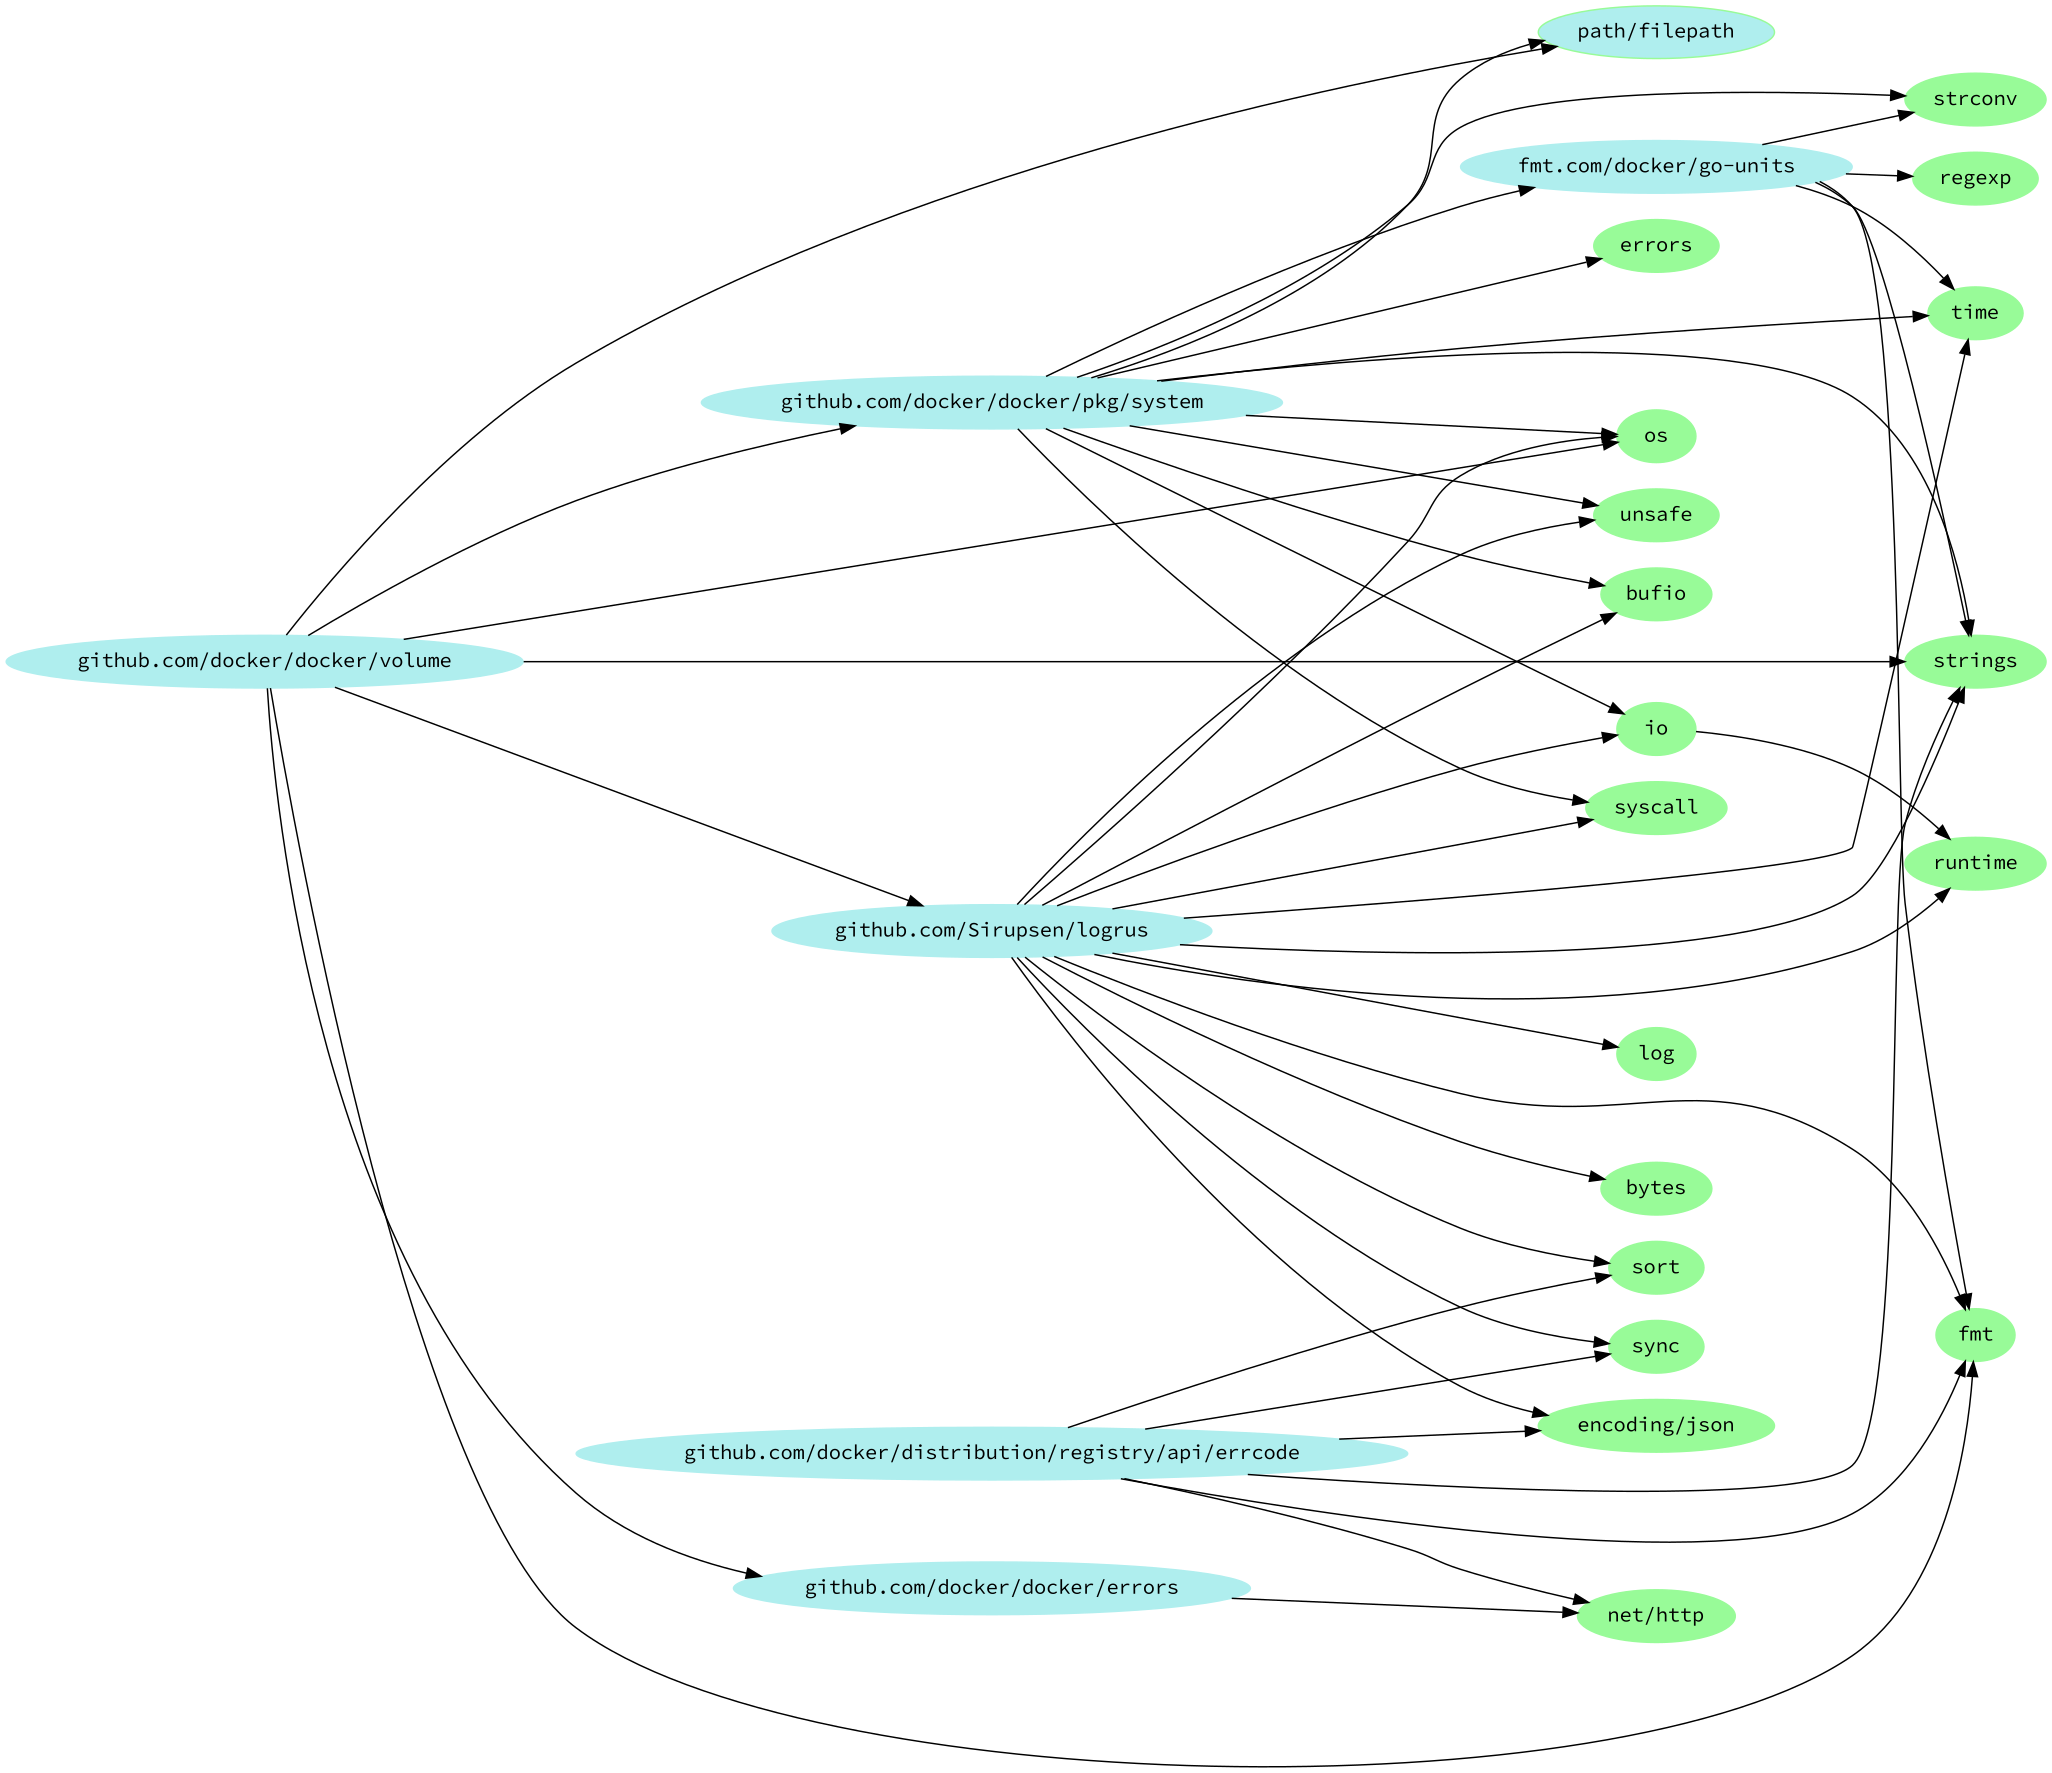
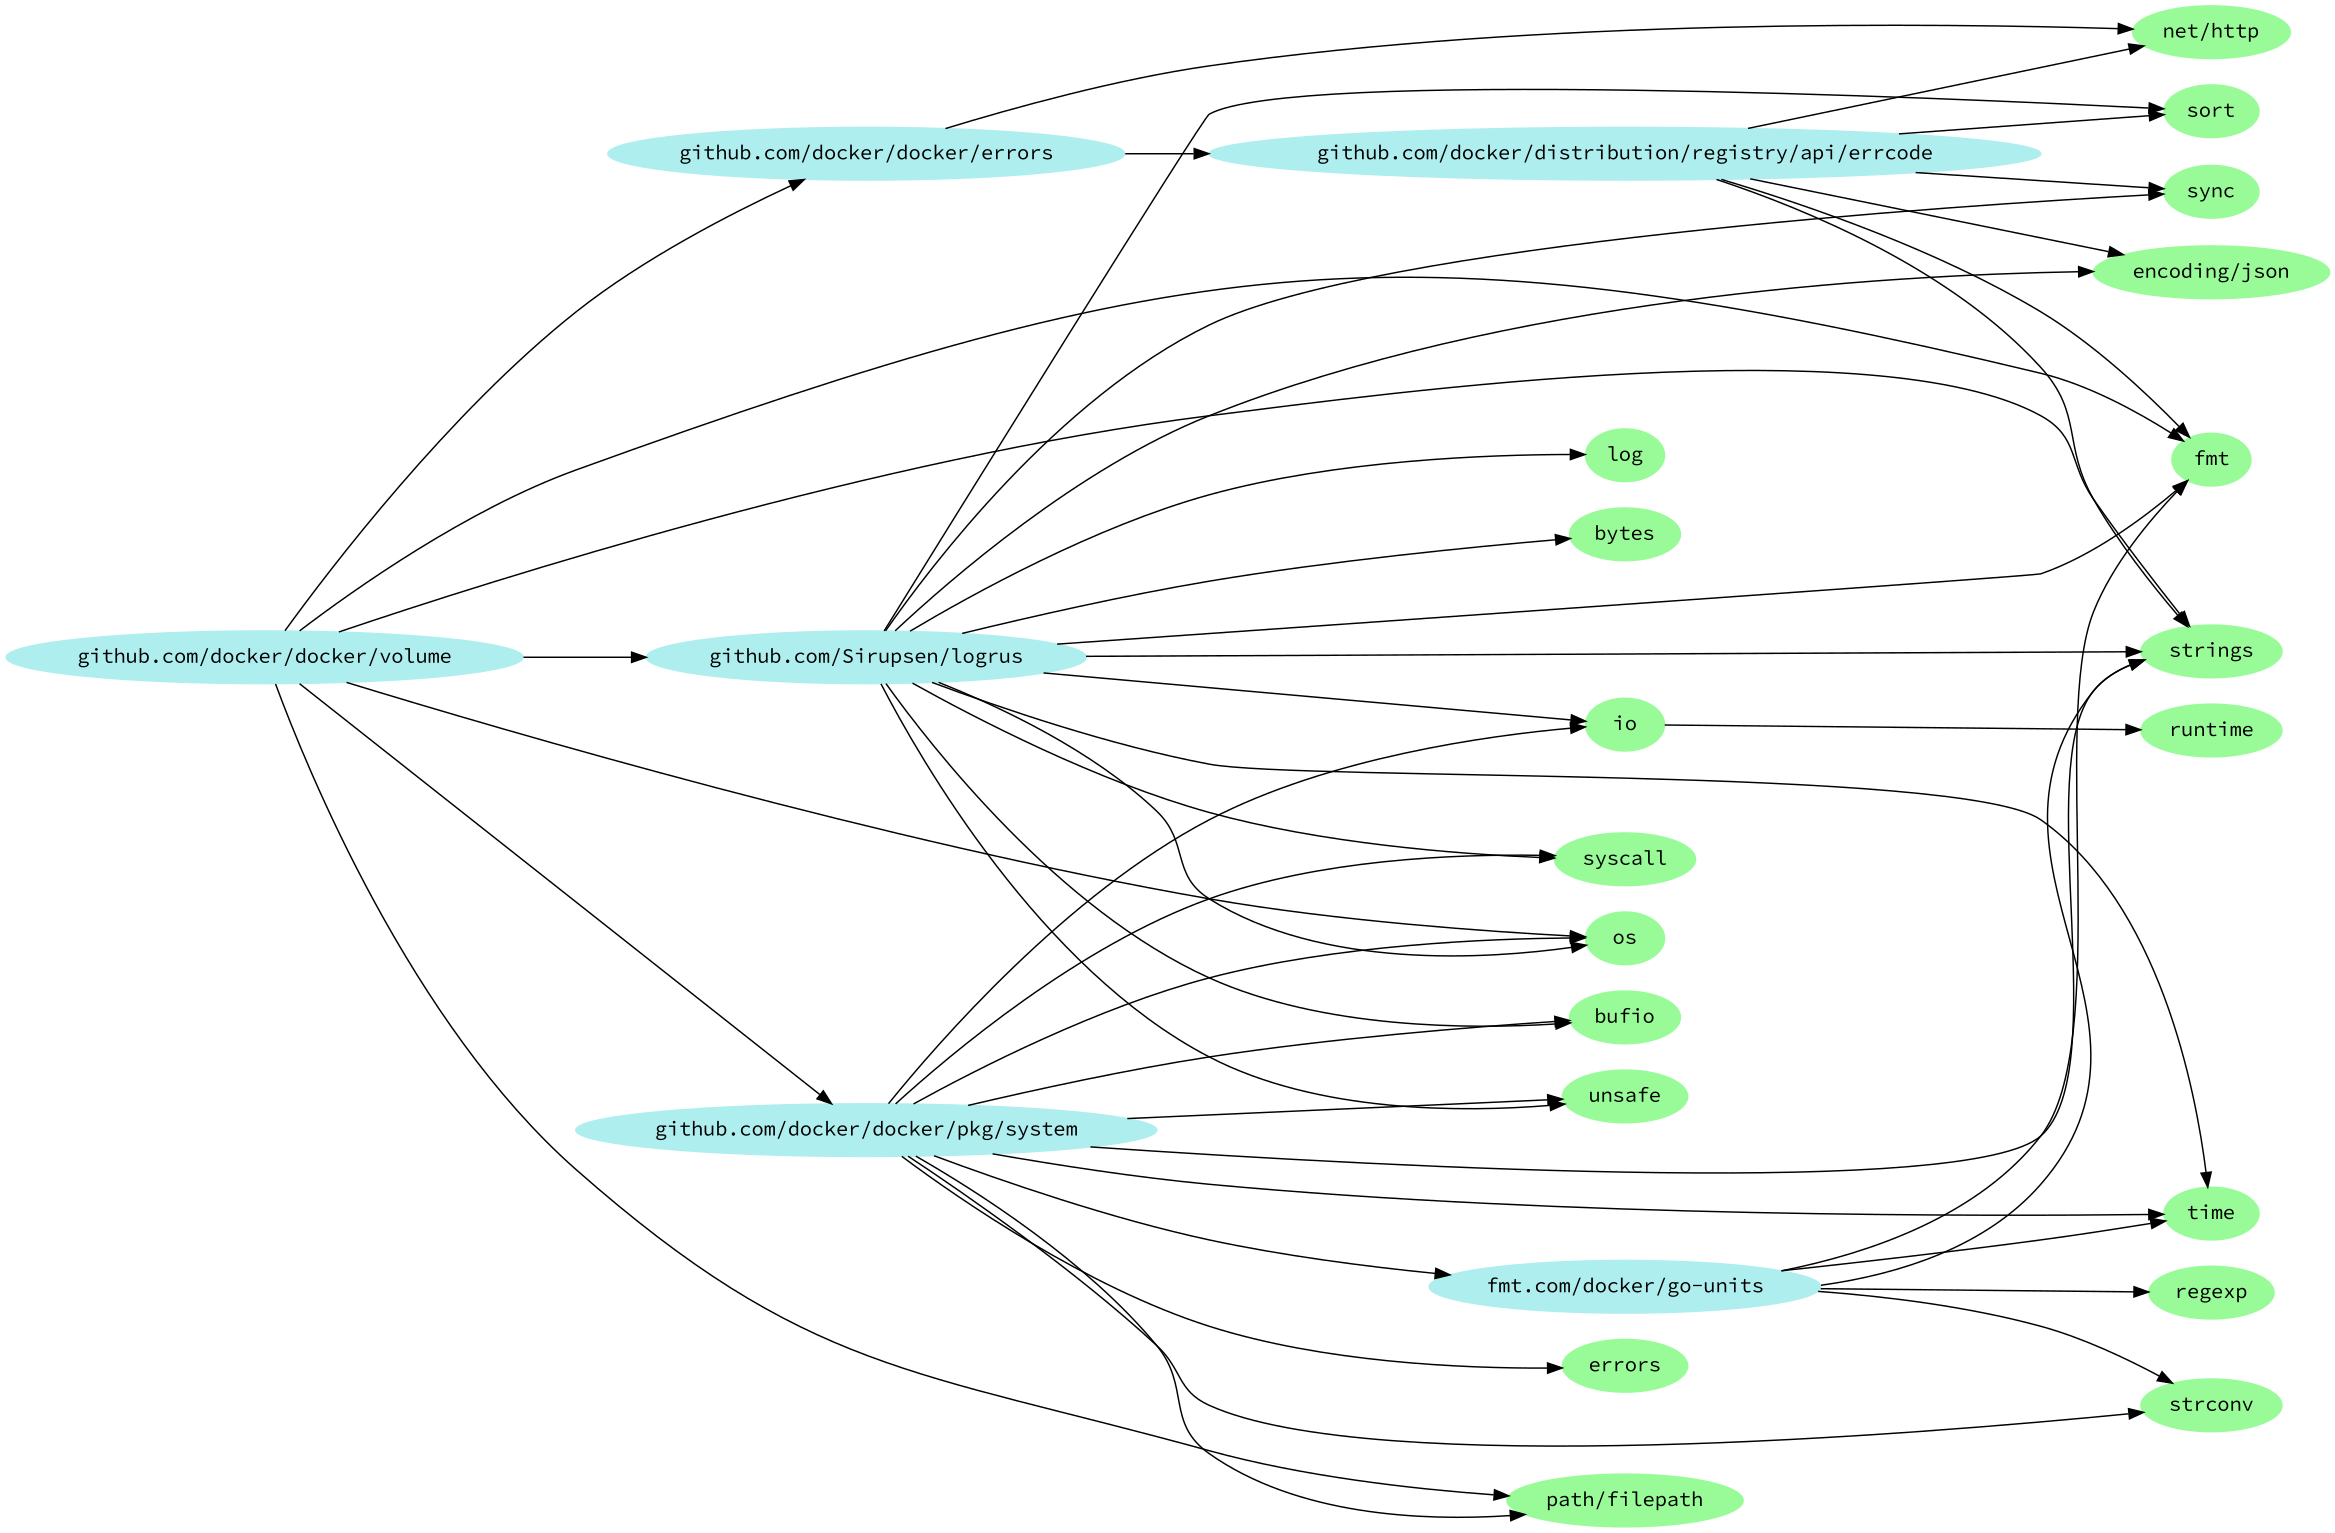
(1656, 32) -> (1625, 1500)
none -> (1159, 154)
(1525, 998) -> none
